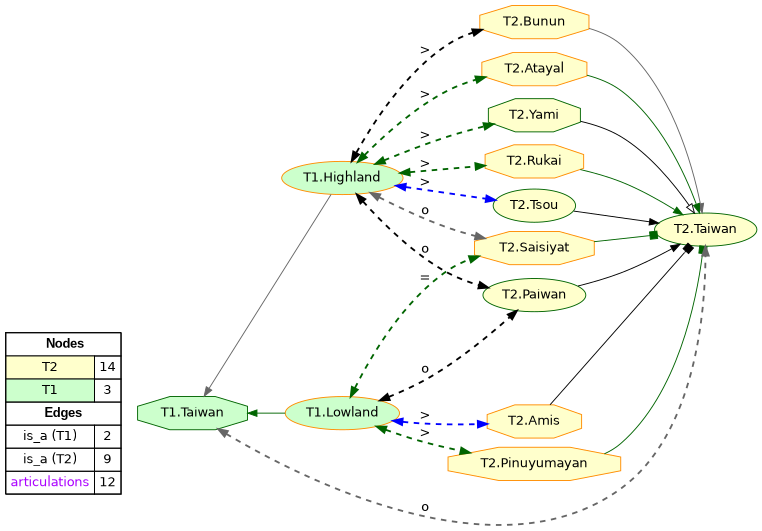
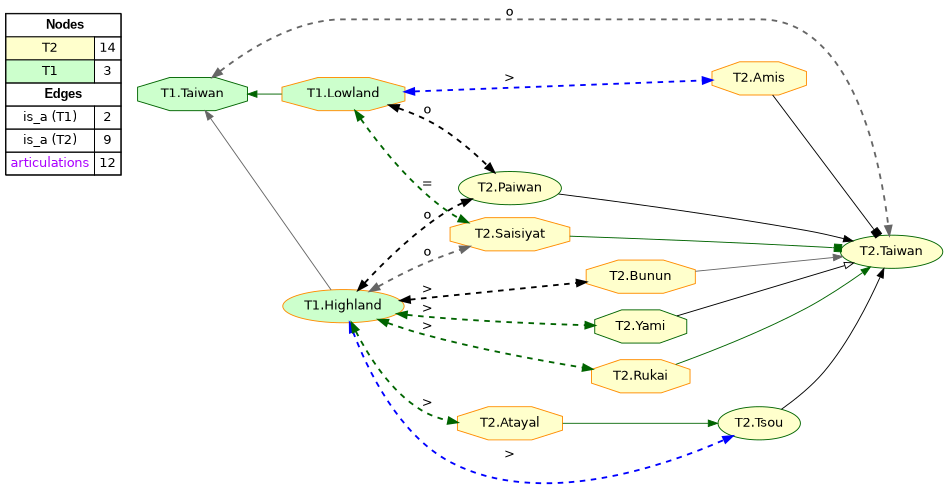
(656, 127) -> (636, 423)
(342, 413) -> (343, 94)
(534, 464) -> none
